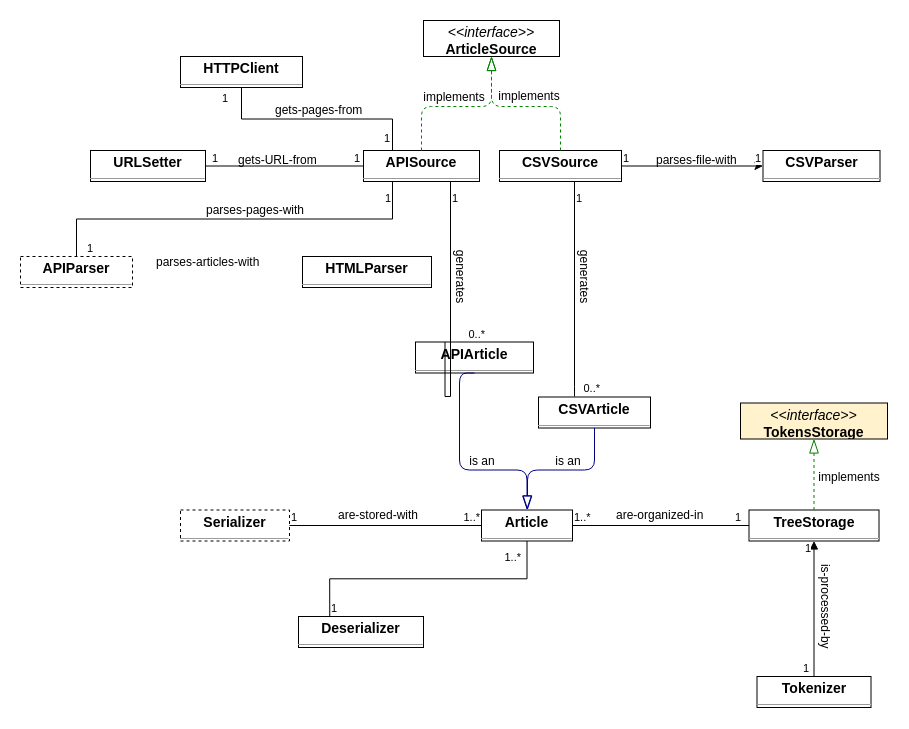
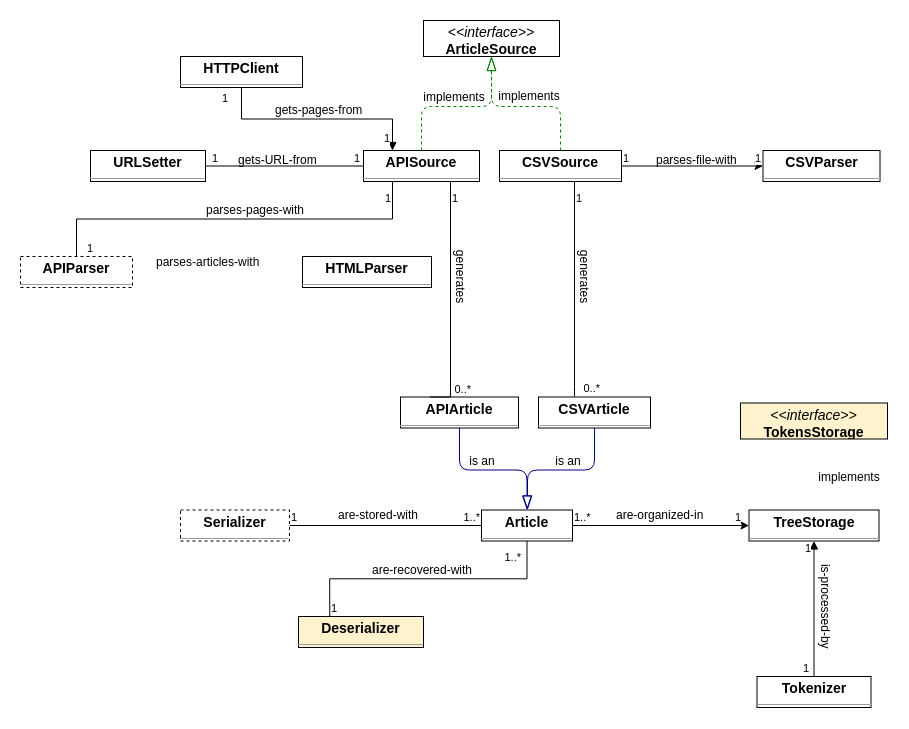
(393, 144) -> (393, 141)
(475, 358) -> (460, 413)
(814, 482) -> none
(743, 526) -> (741, 526)
none -> (429, 570)
(361, 632) -> (361, 632)
